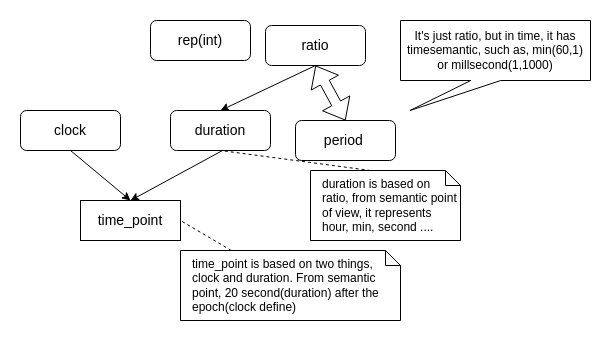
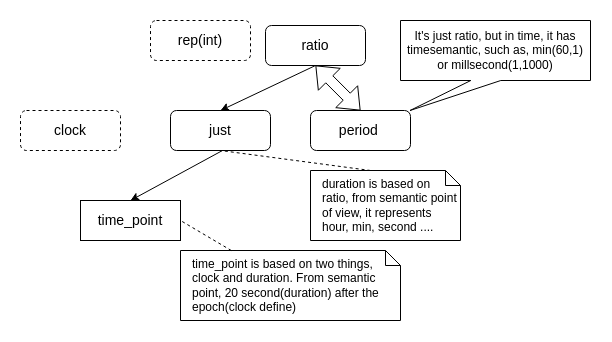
(201, 41) -> (201, 41)
(71, 131) -> (71, 131)
(221, 131) -> (221, 131)
(346, 141) -> (361, 131)
(98, 173) -> none
